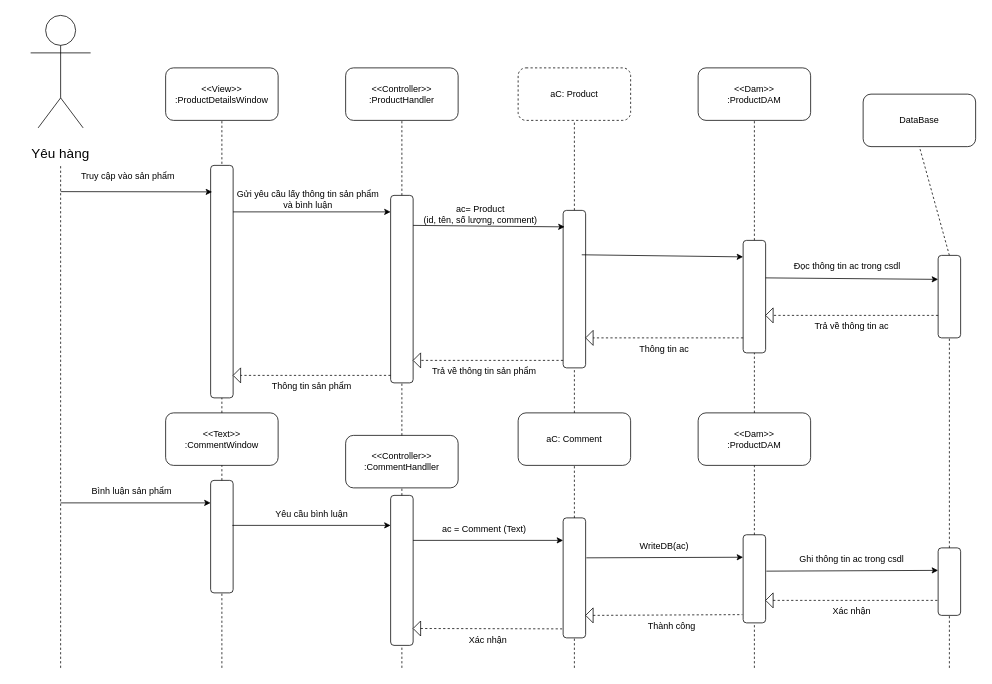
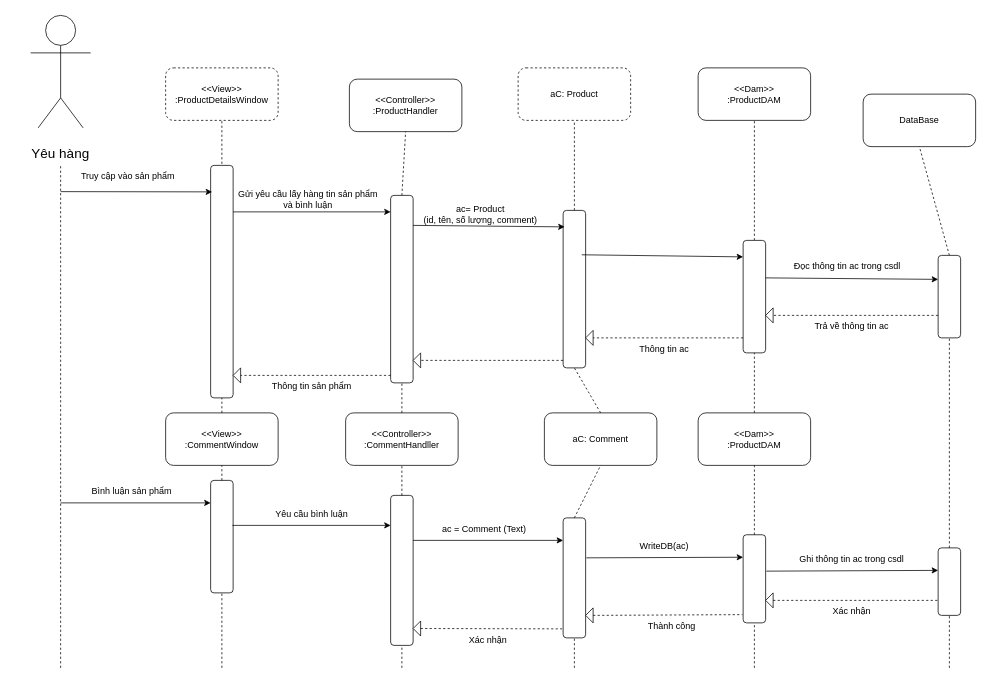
(222, 94) -> (222, 94)
(402, 94) -> (405, 105)
(308, 199) -> (308, 199)
(484, 372) -> none
(222, 439) -> (222, 439)
(574, 439) -> (600, 439)
(402, 462) -> (402, 439)
